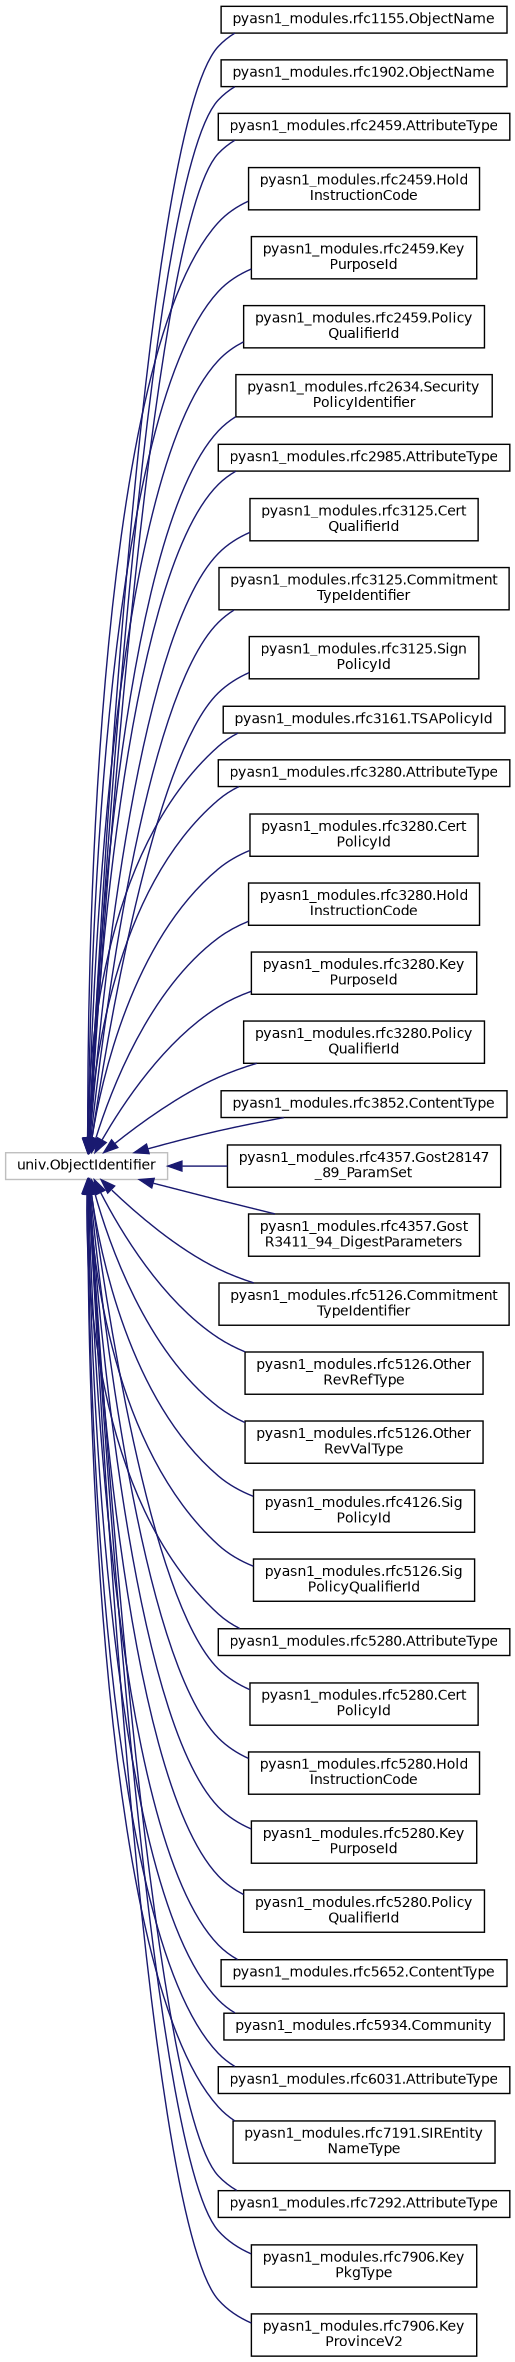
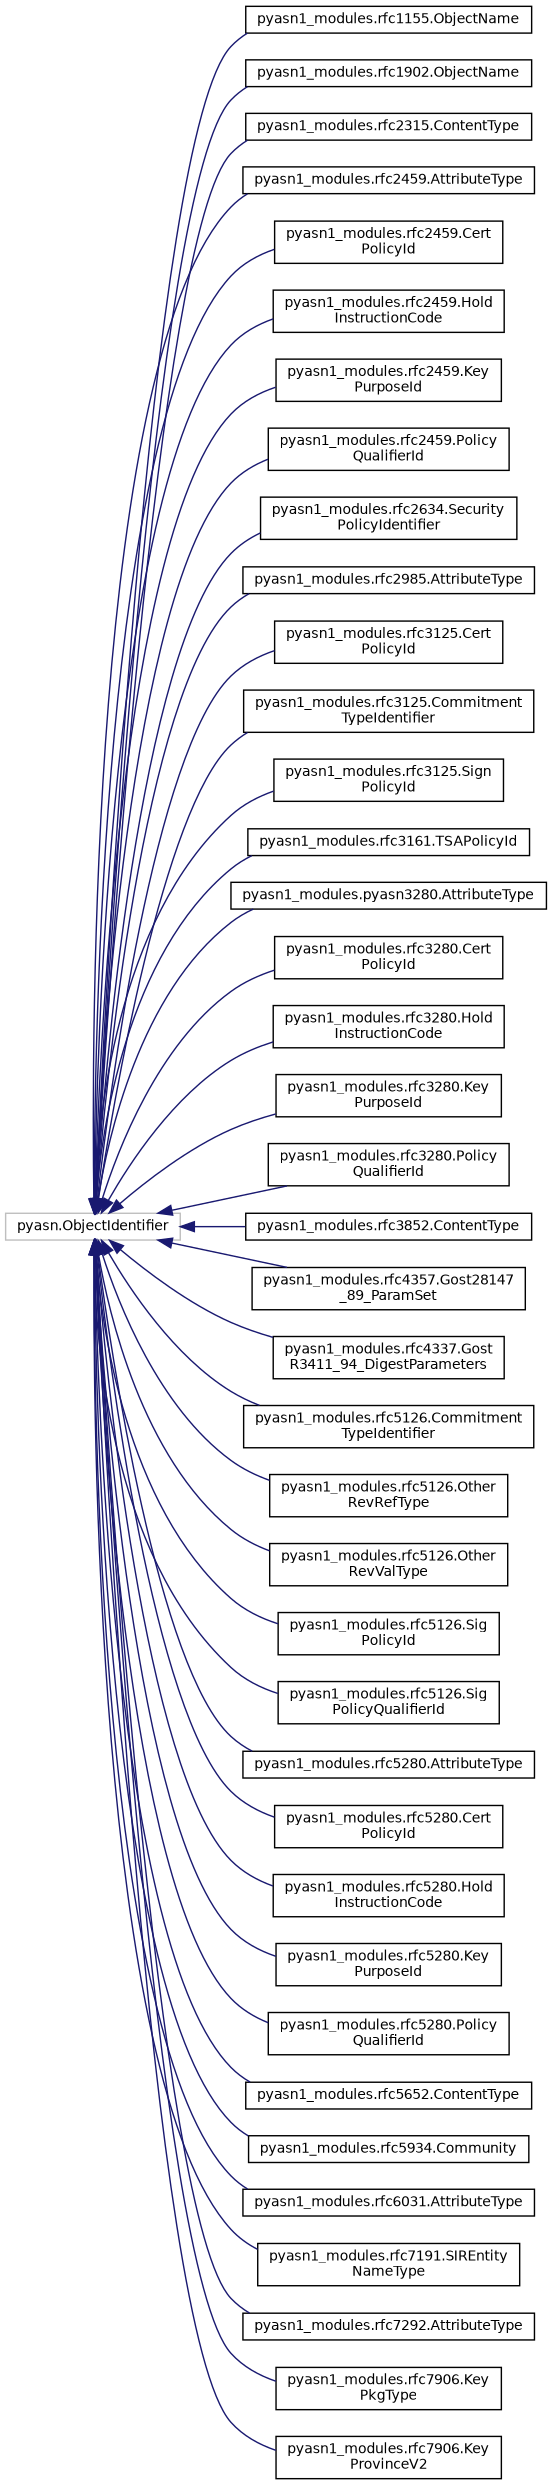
none -> (389, 127)
none -> (389, 242)
(364, 520) -> (389, 642)
(364, 773) -> (389, 896)
(87, 1166) -> (93, 1227)
(364, 1235) -> (389, 1358)
(364, 1511) -> (389, 1634)
